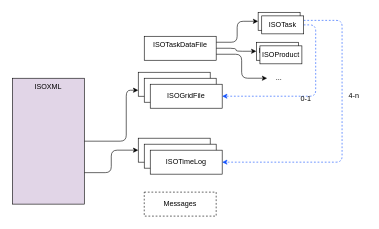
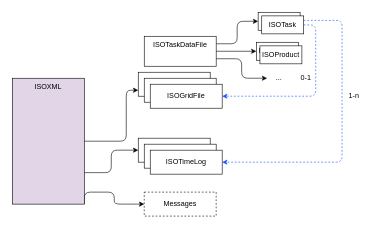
(180, 48) -> (180, 51)
(354, 96) -> (354, 96)
(306, 99) -> (306, 78)
none -> (114, 199)
